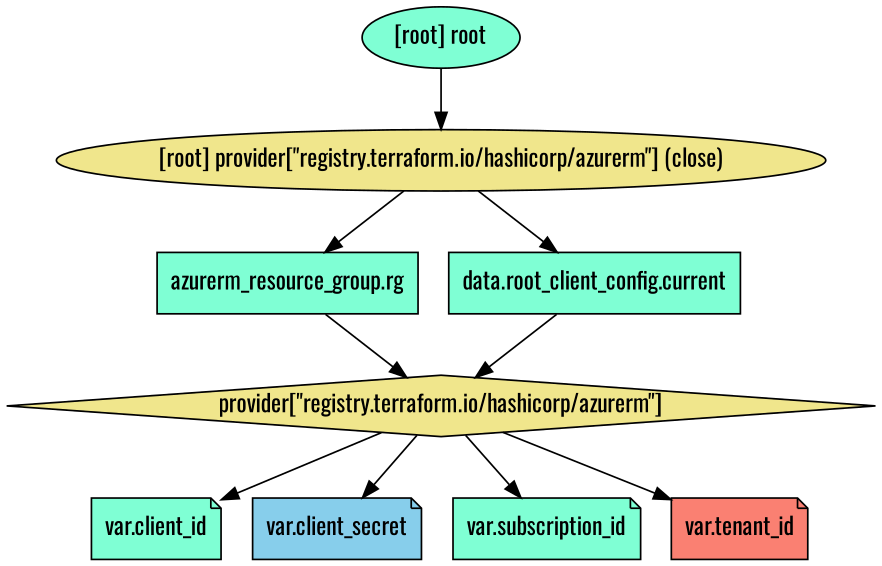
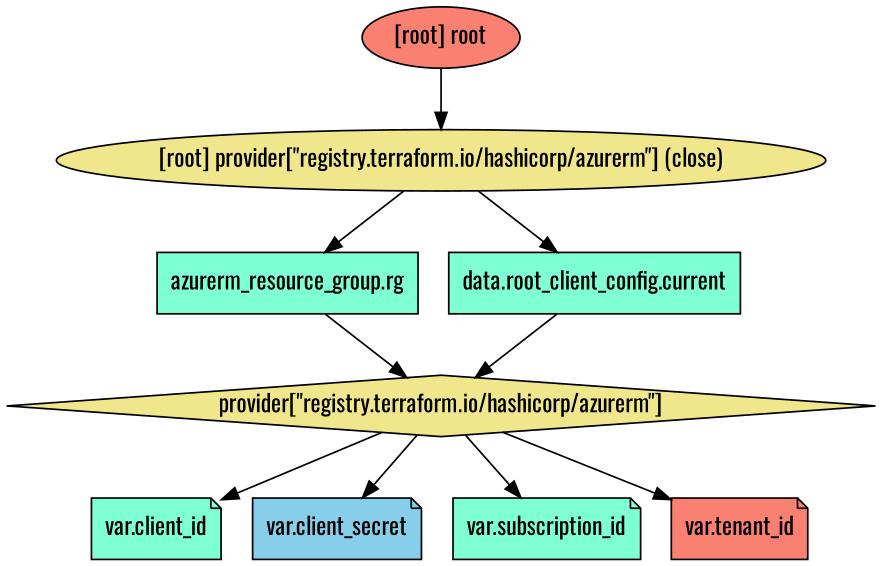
(441, 38) -> (441, 38)
